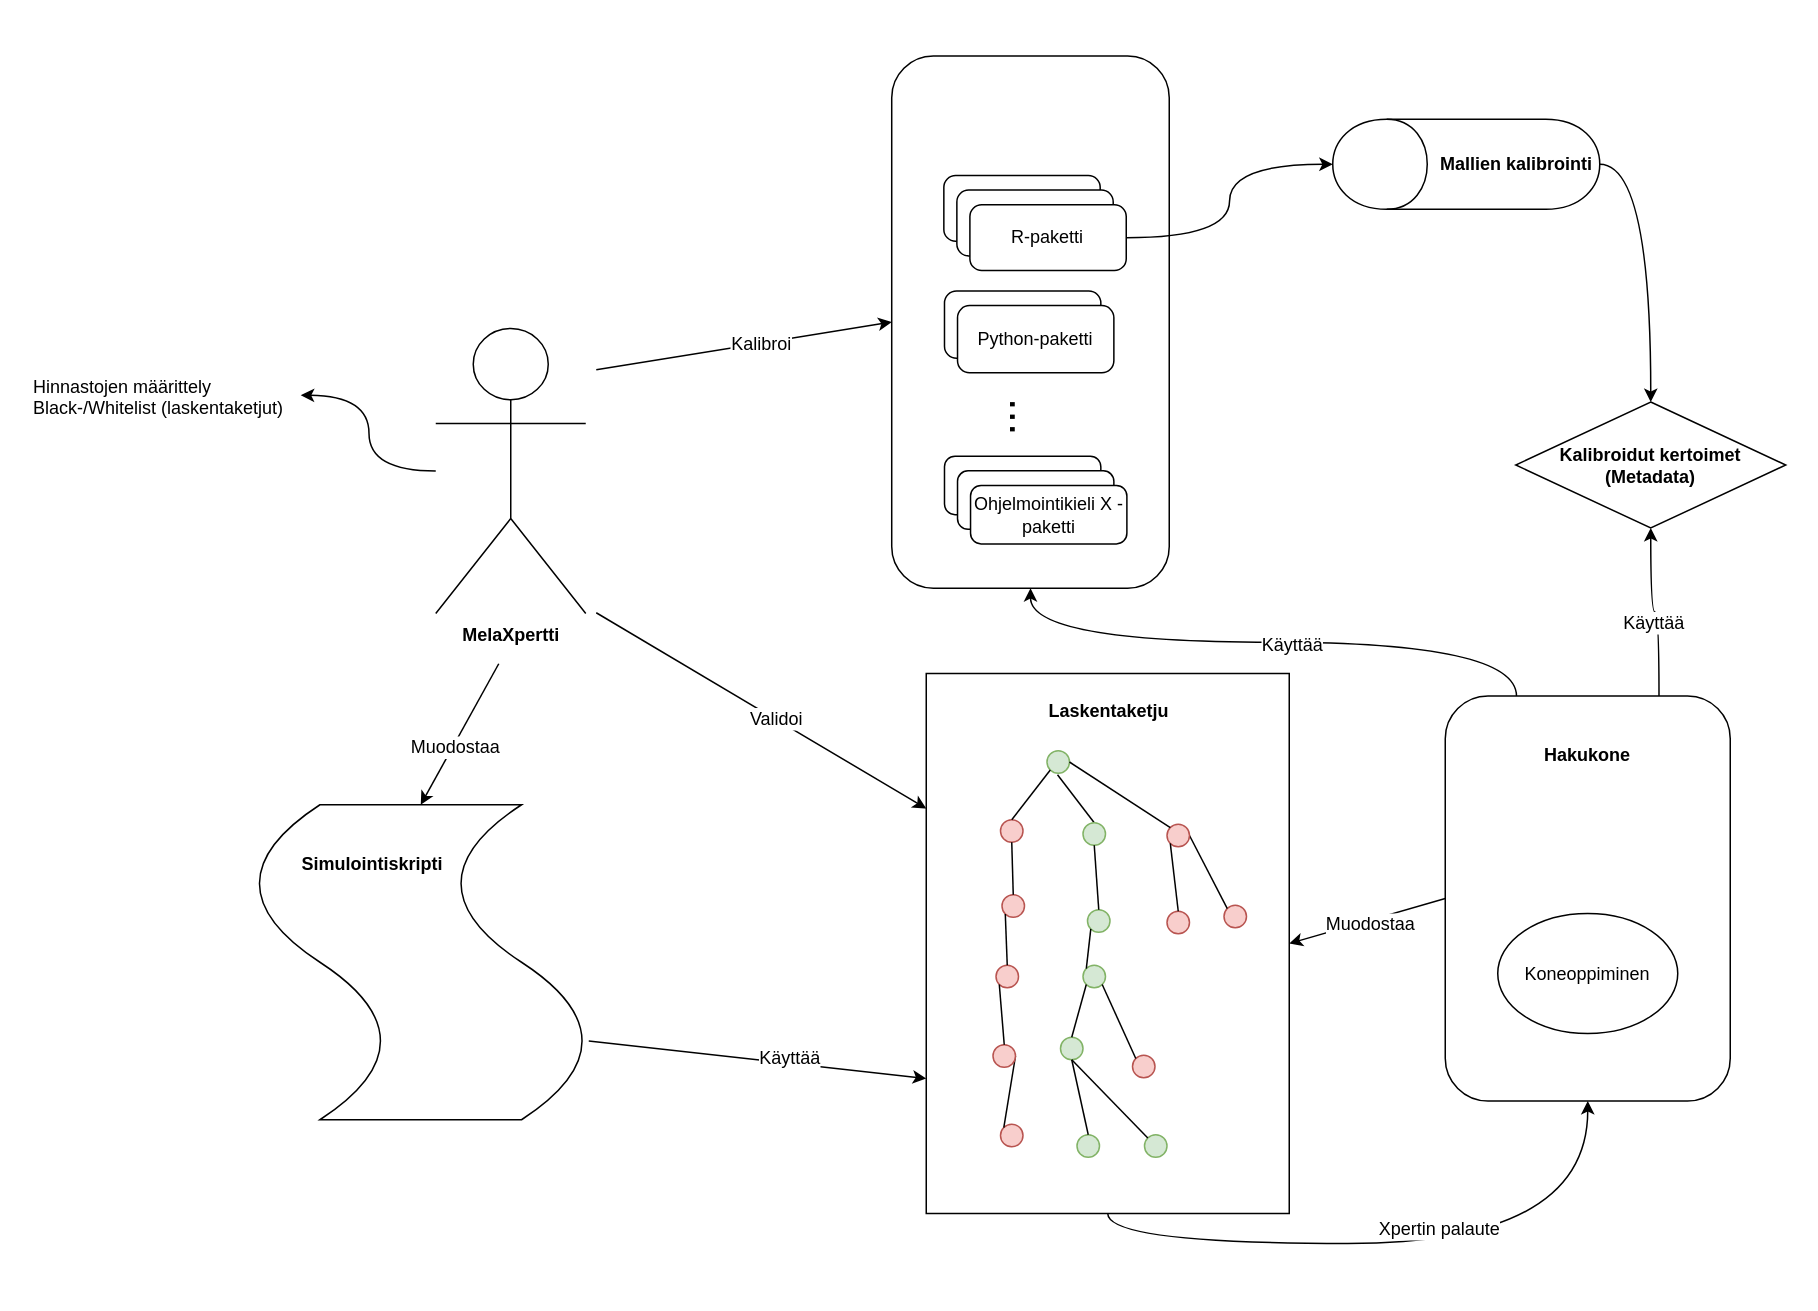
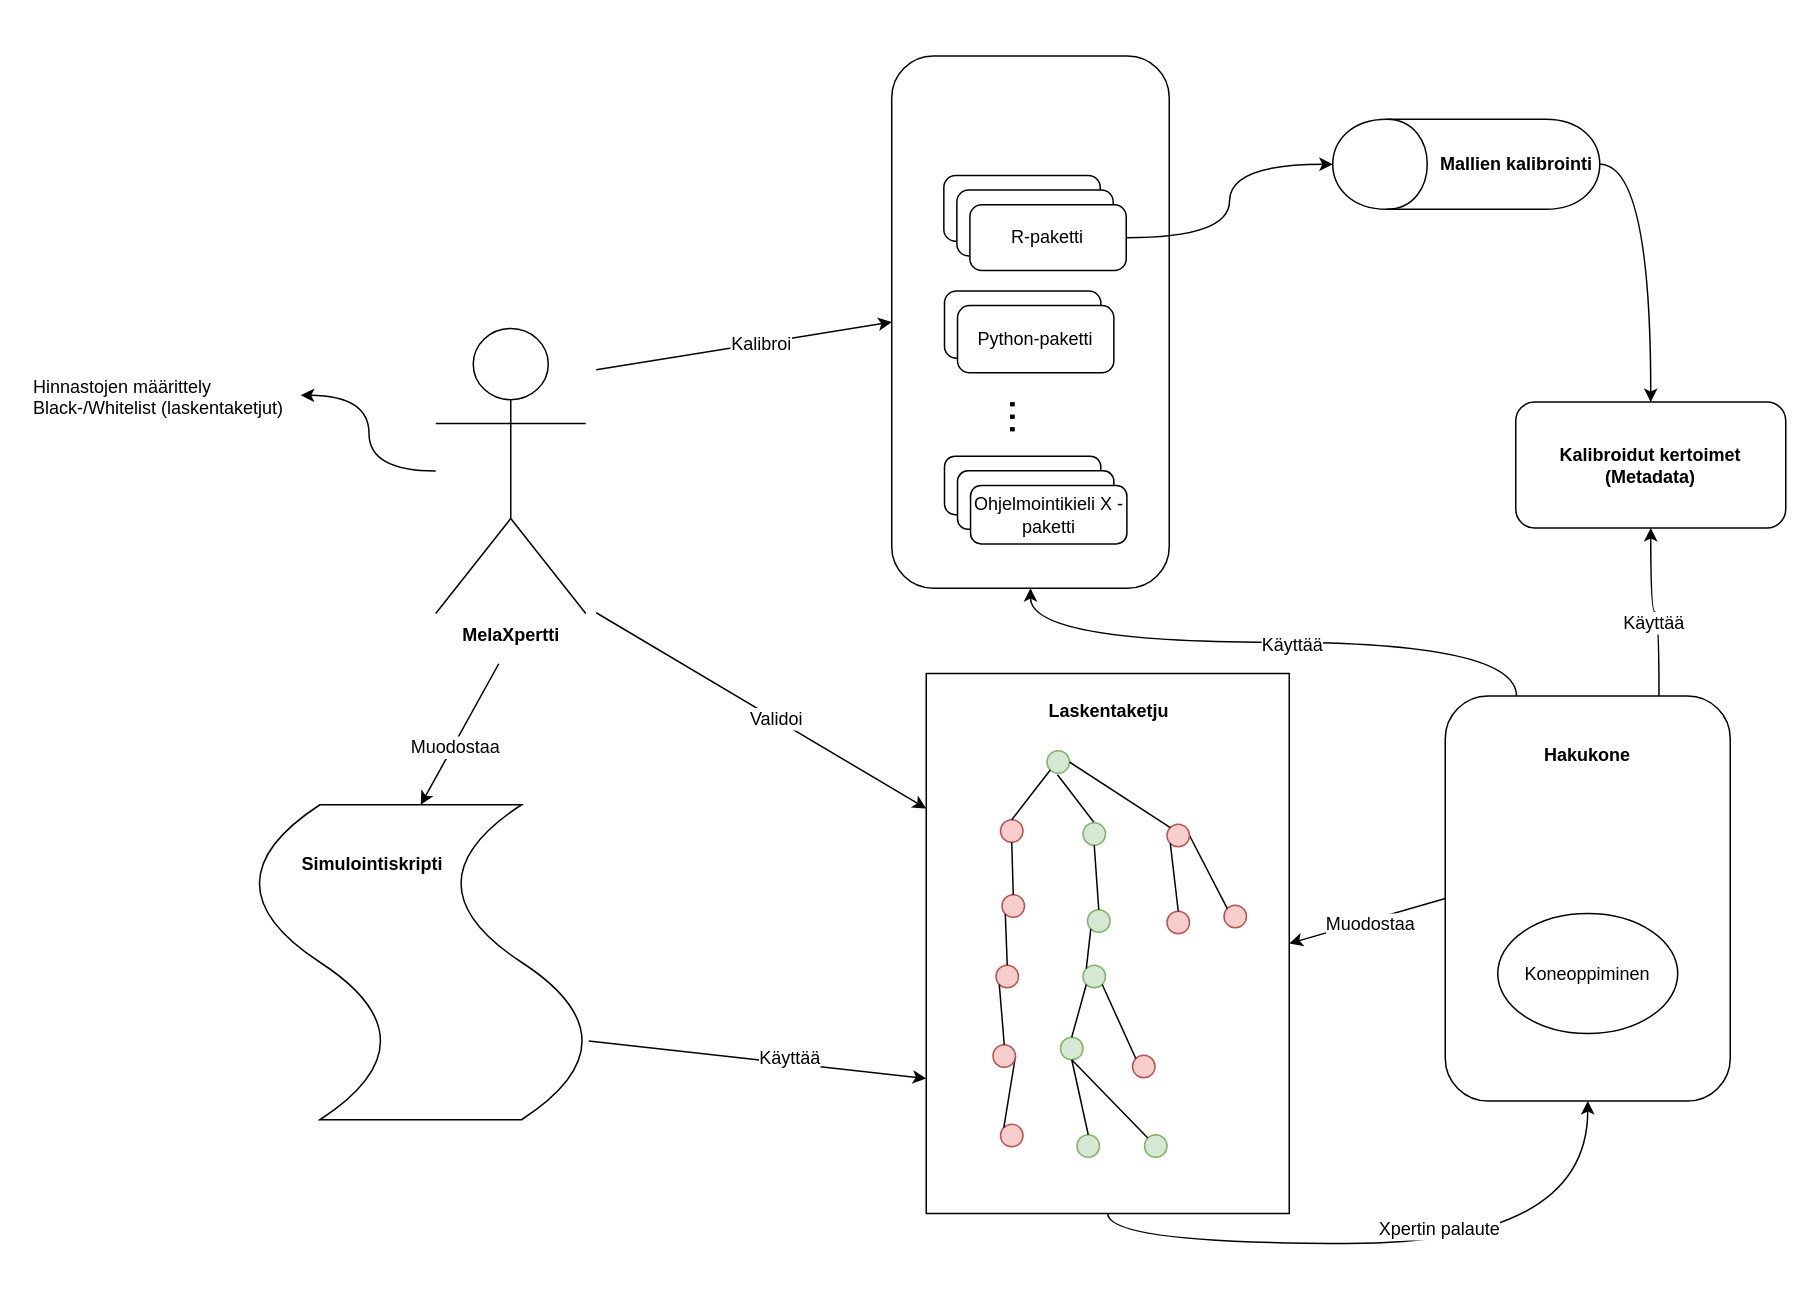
(1651, 465) -> (1651, 465)
